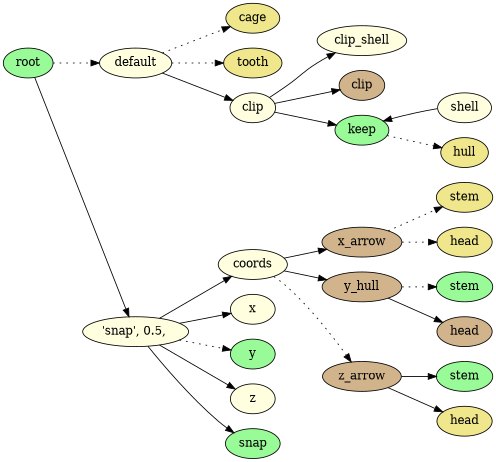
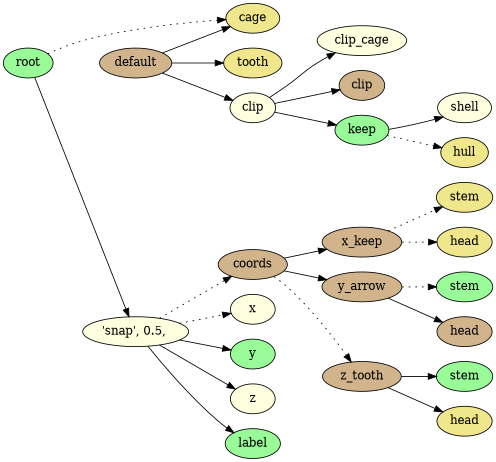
(192, 41) -> (192, 41)
(362, 41) -> (362, 41)
(72, 63) -> (131, 30)
(136, 63) -> (136, 63)
(193, 63) -> (193, 63)
(414, 113) -> (412, 125)
(362, 242) -> (362, 242)
(253, 265) -> (253, 265)
(362, 287) -> (362, 287)
(192, 299) -> (192, 299)
(201, 319) -> (201, 319)
(201, 344) -> (201, 344)
(362, 376) -> (362, 376)
(253, 444) -> (253, 444)
